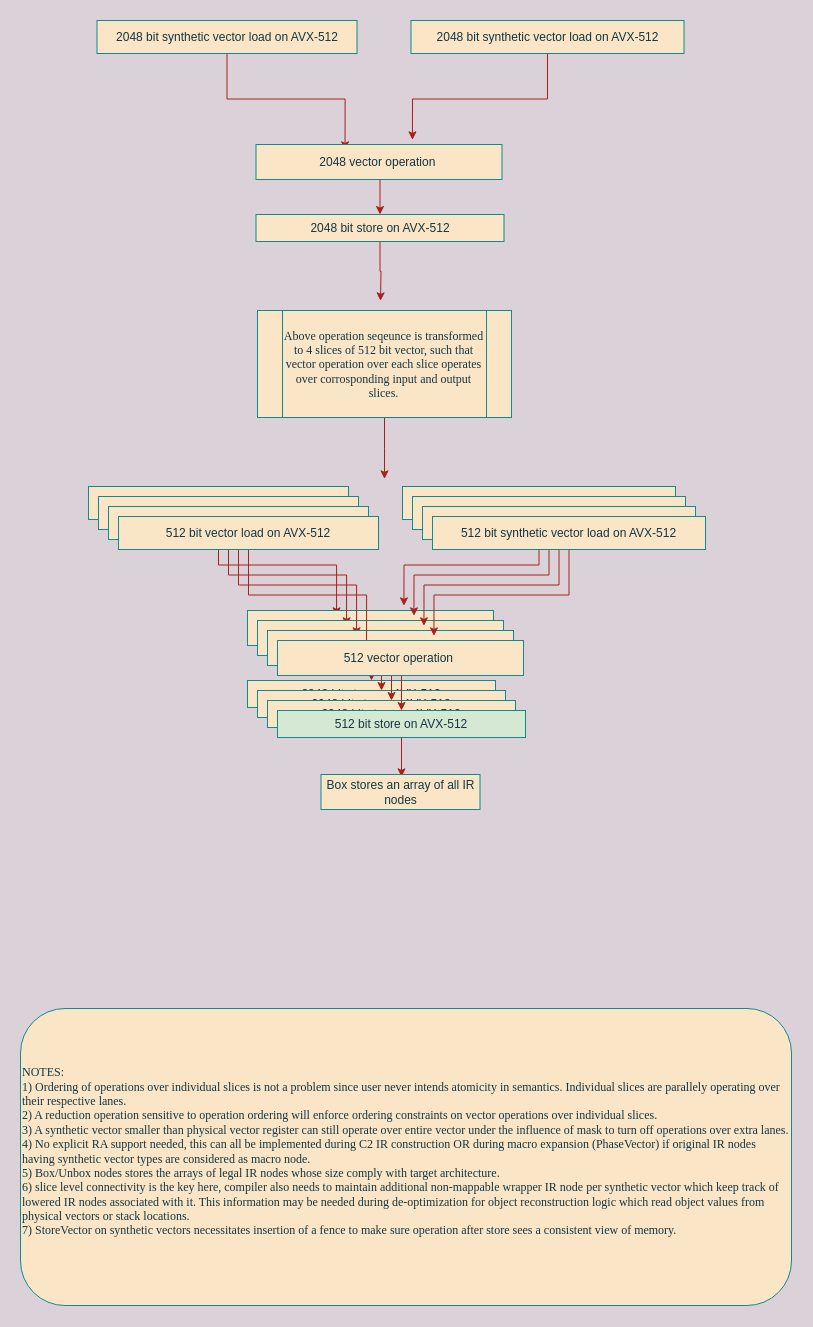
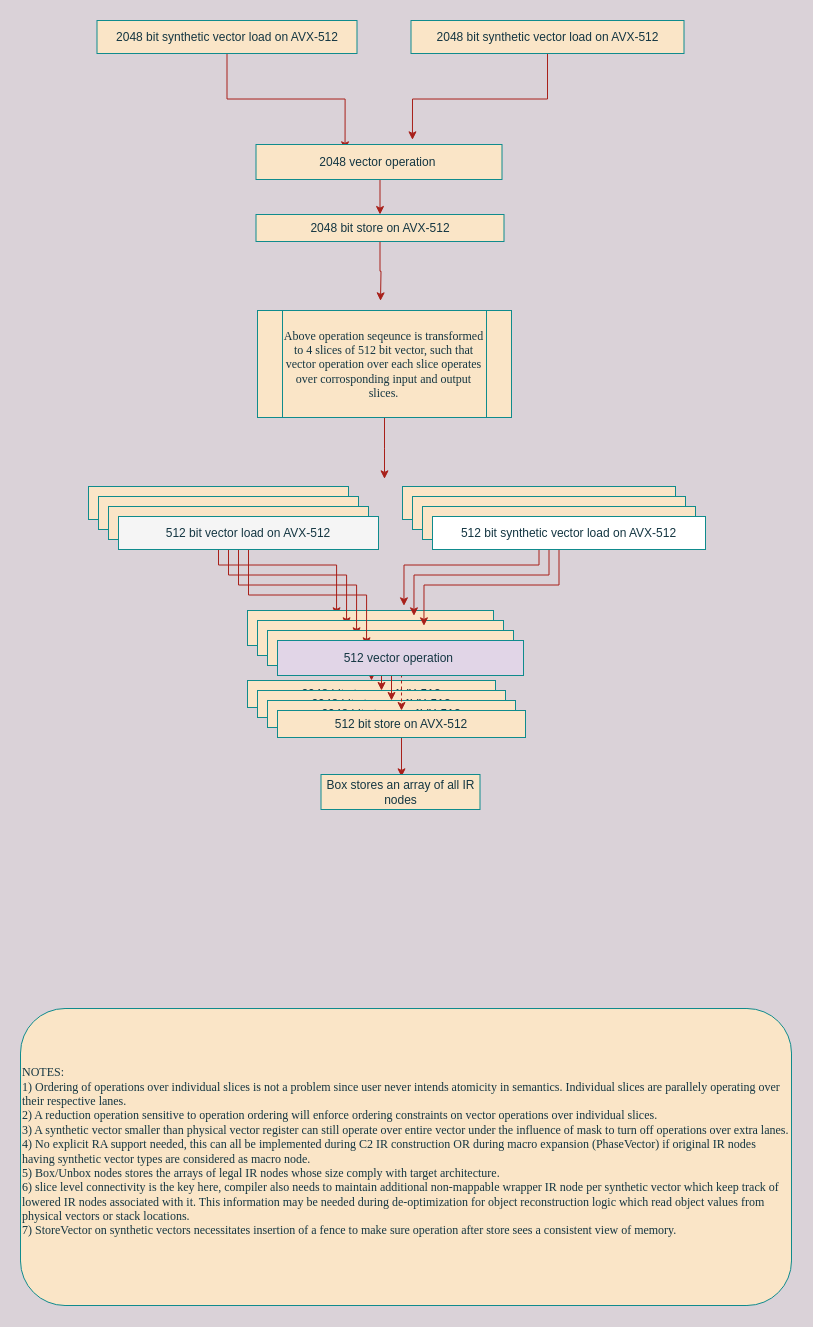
(249, 533) -> (249, 533)
(569, 533) -> (569, 533)
(434, 617) -> none
(367, 638) -> (367, 637)
(401, 658) -> (401, 658)
(402, 689) -> (402, 689)
(402, 724) -> (402, 724)
